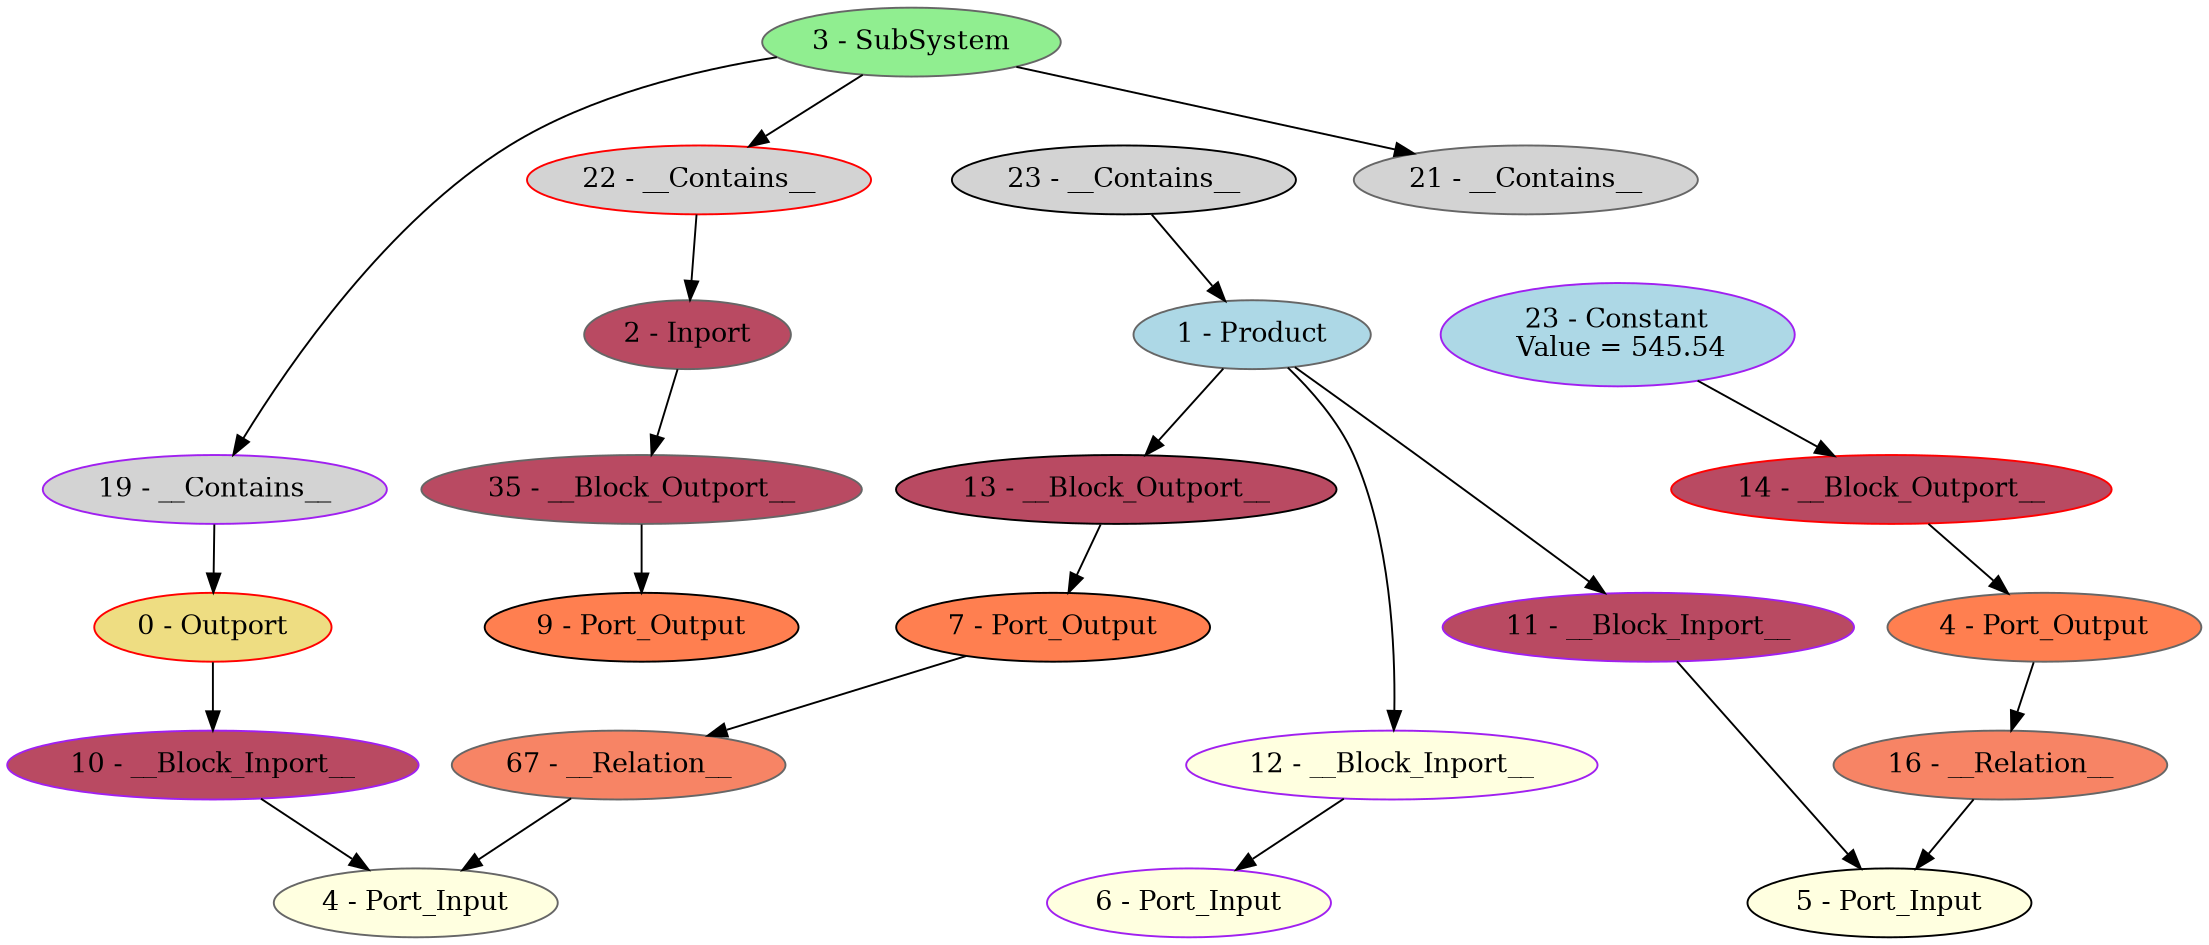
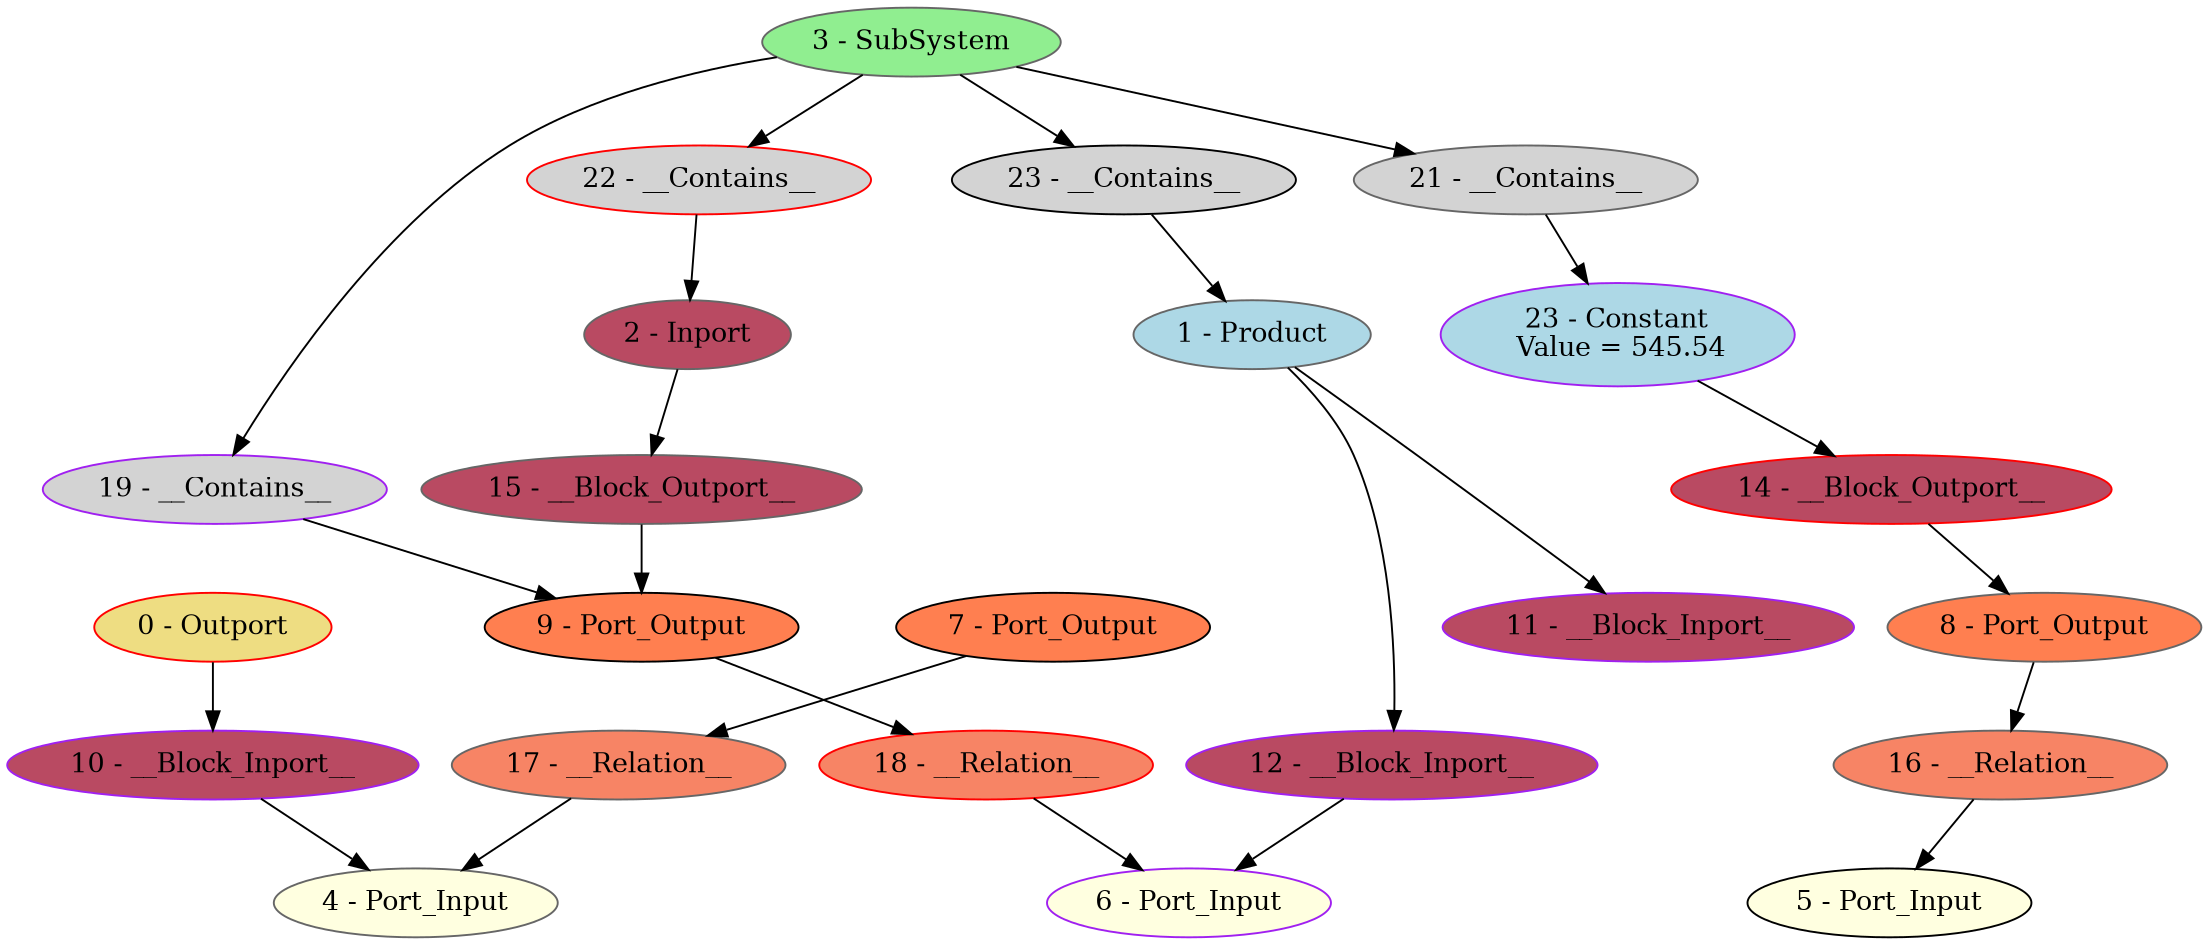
none -> (1009, 105)
none -> (1562, 241)
(642, 489) -> (642, 489)
(1116, 489) -> none
(214, 549) -> (420, 556)
(2044, 627) -> (2044, 627)
(1762, 758) -> none
(619, 765) -> (619, 765)
none -> (986, 765)
(1392, 765) -> (1392, 765)
